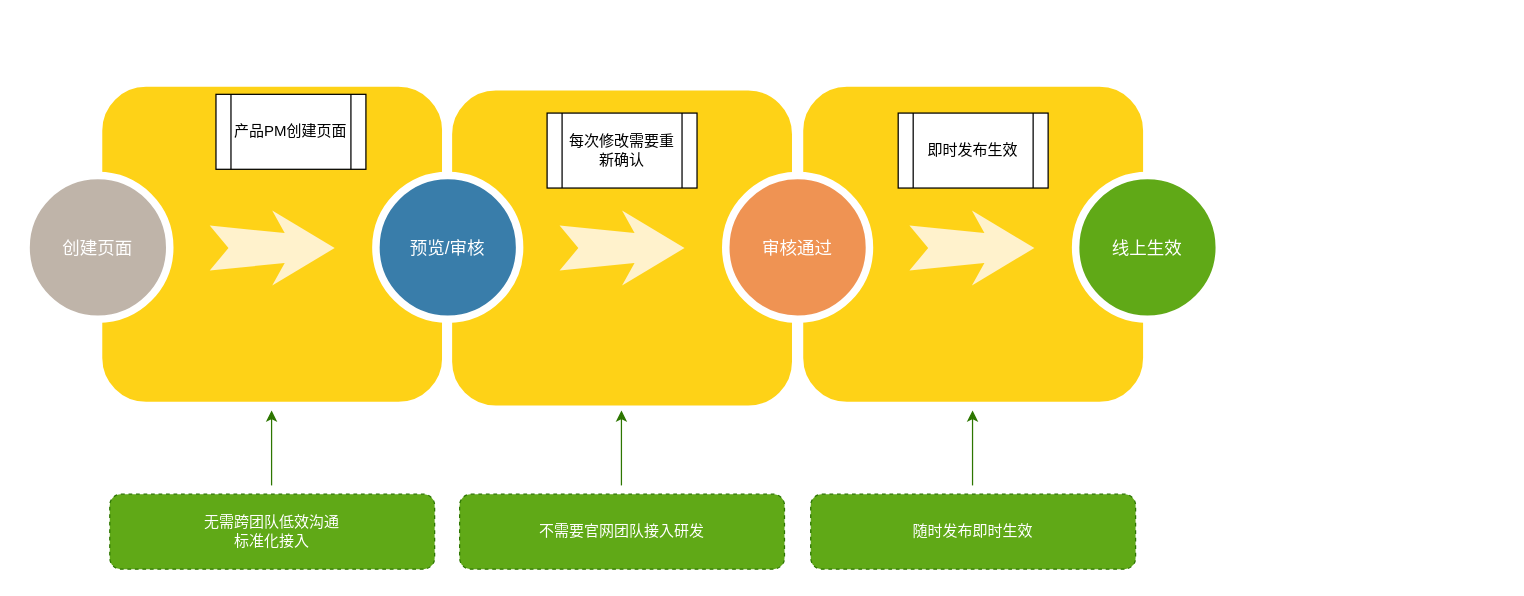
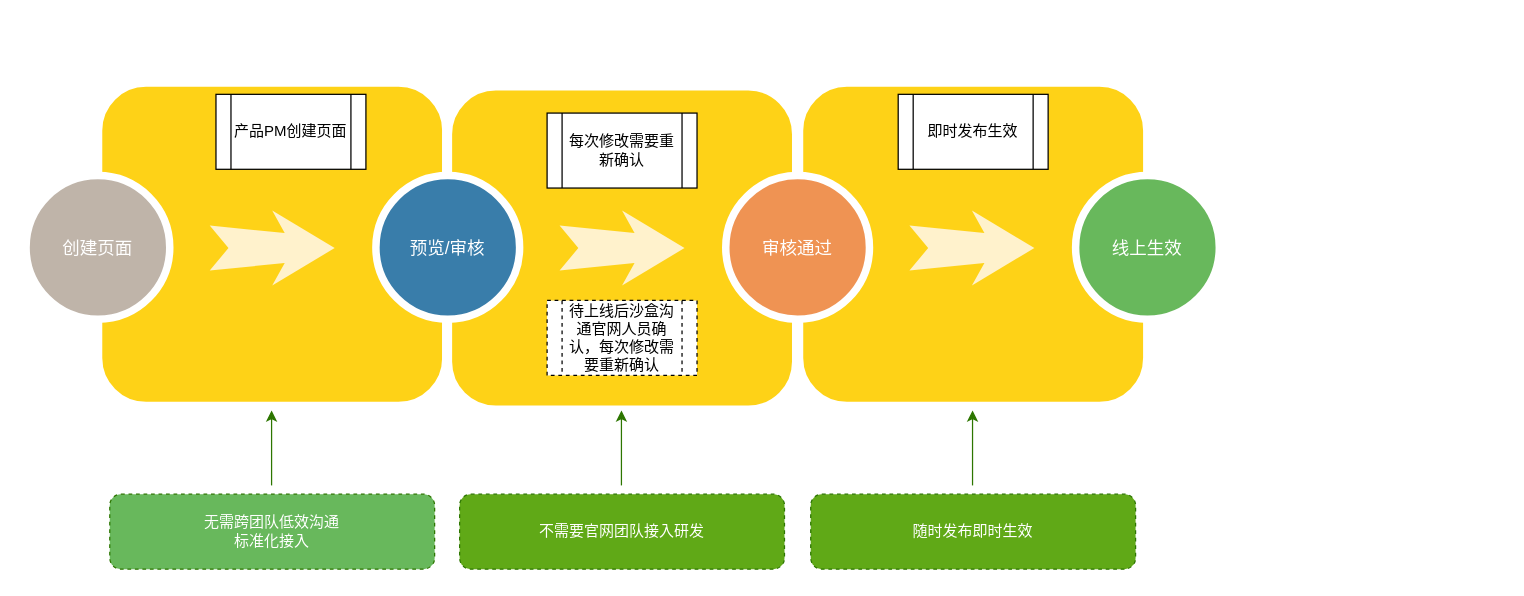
(973, 151) -> (973, 132)
(1148, 248) -> (1148, 248)
none -> (622, 338)
(272, 532) -> (272, 532)
